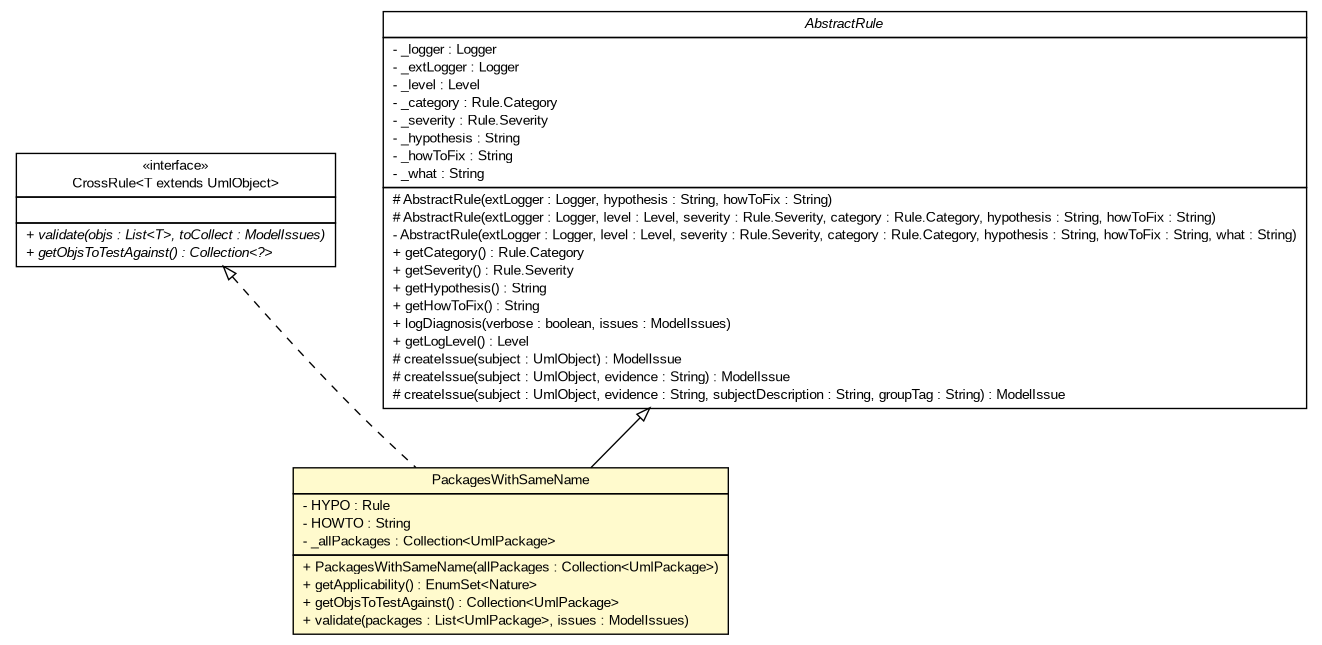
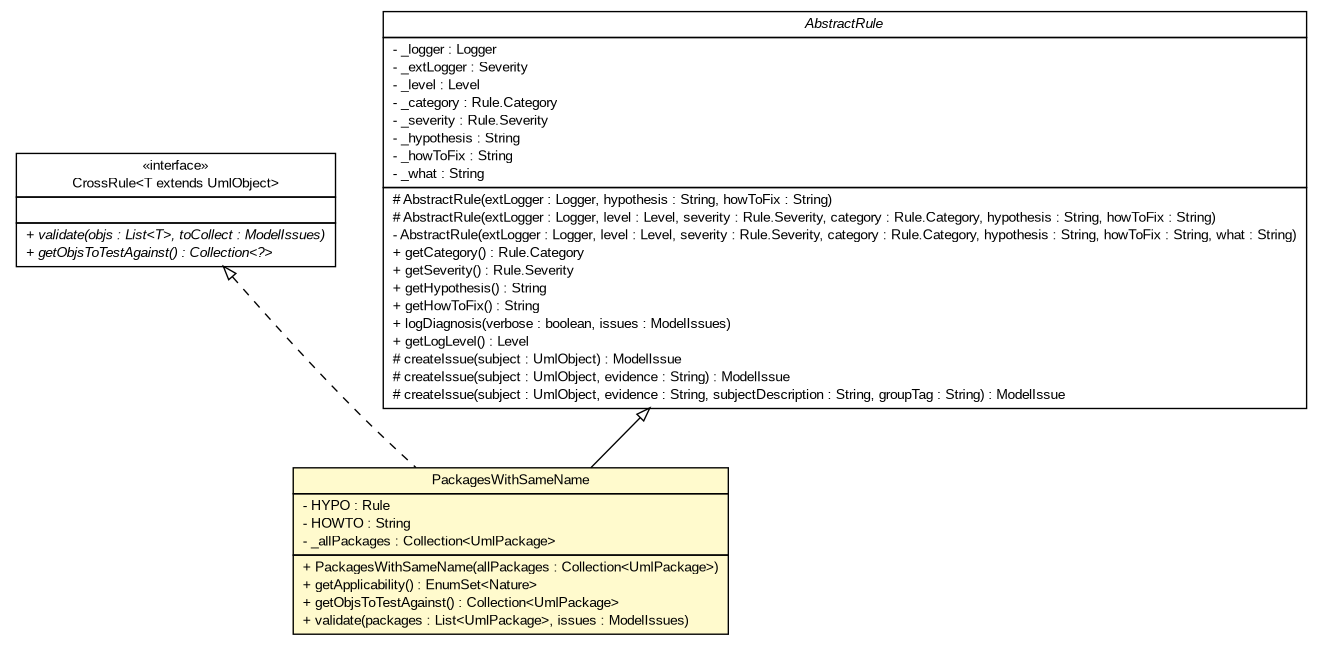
(456, 68) -> (461, 68)
